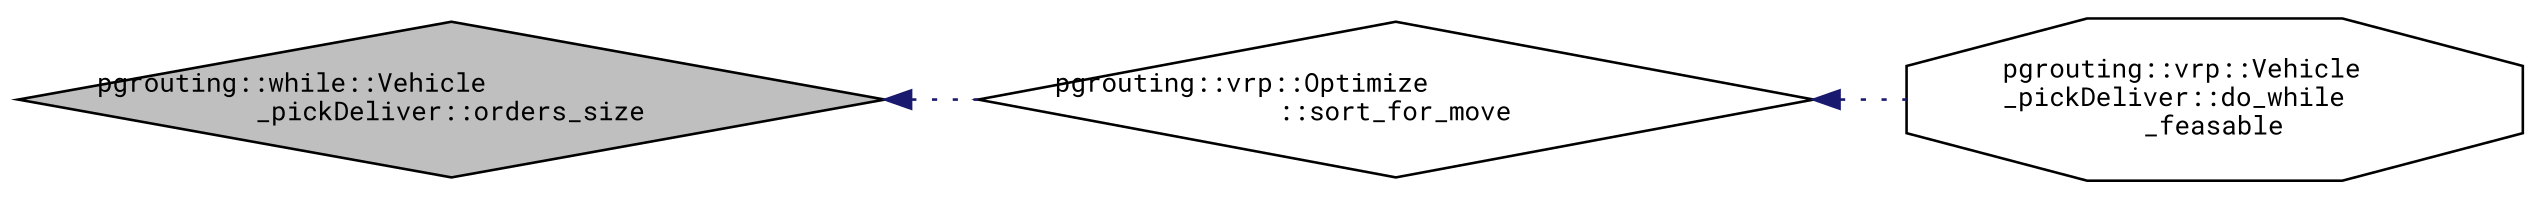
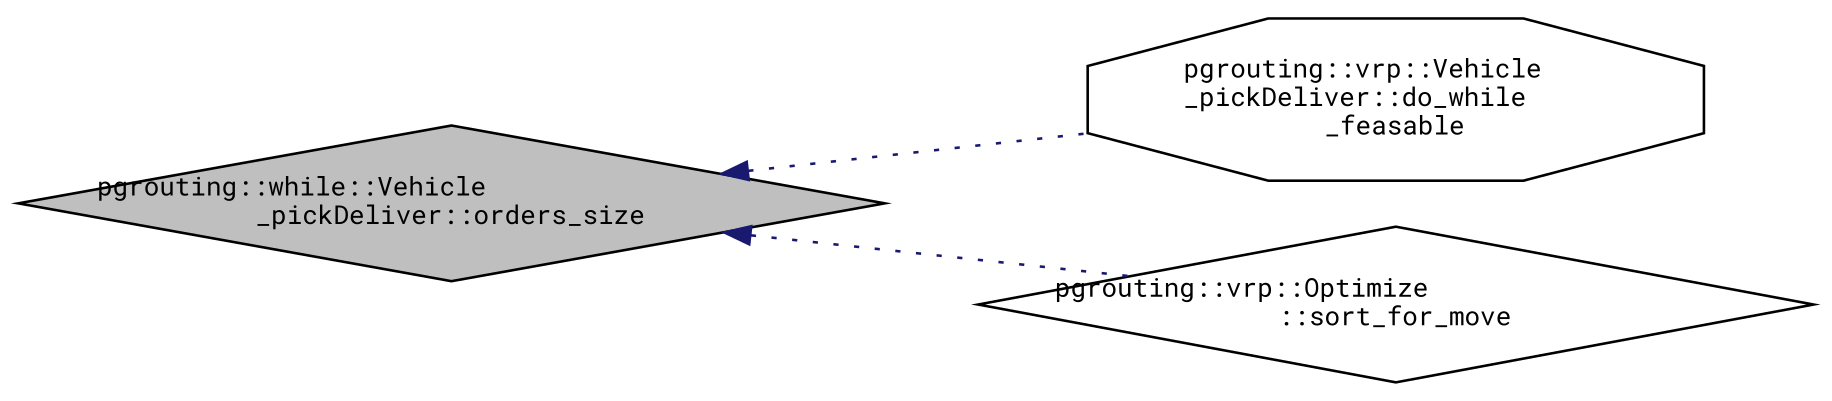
(1873, 100) -> (918, 152)
